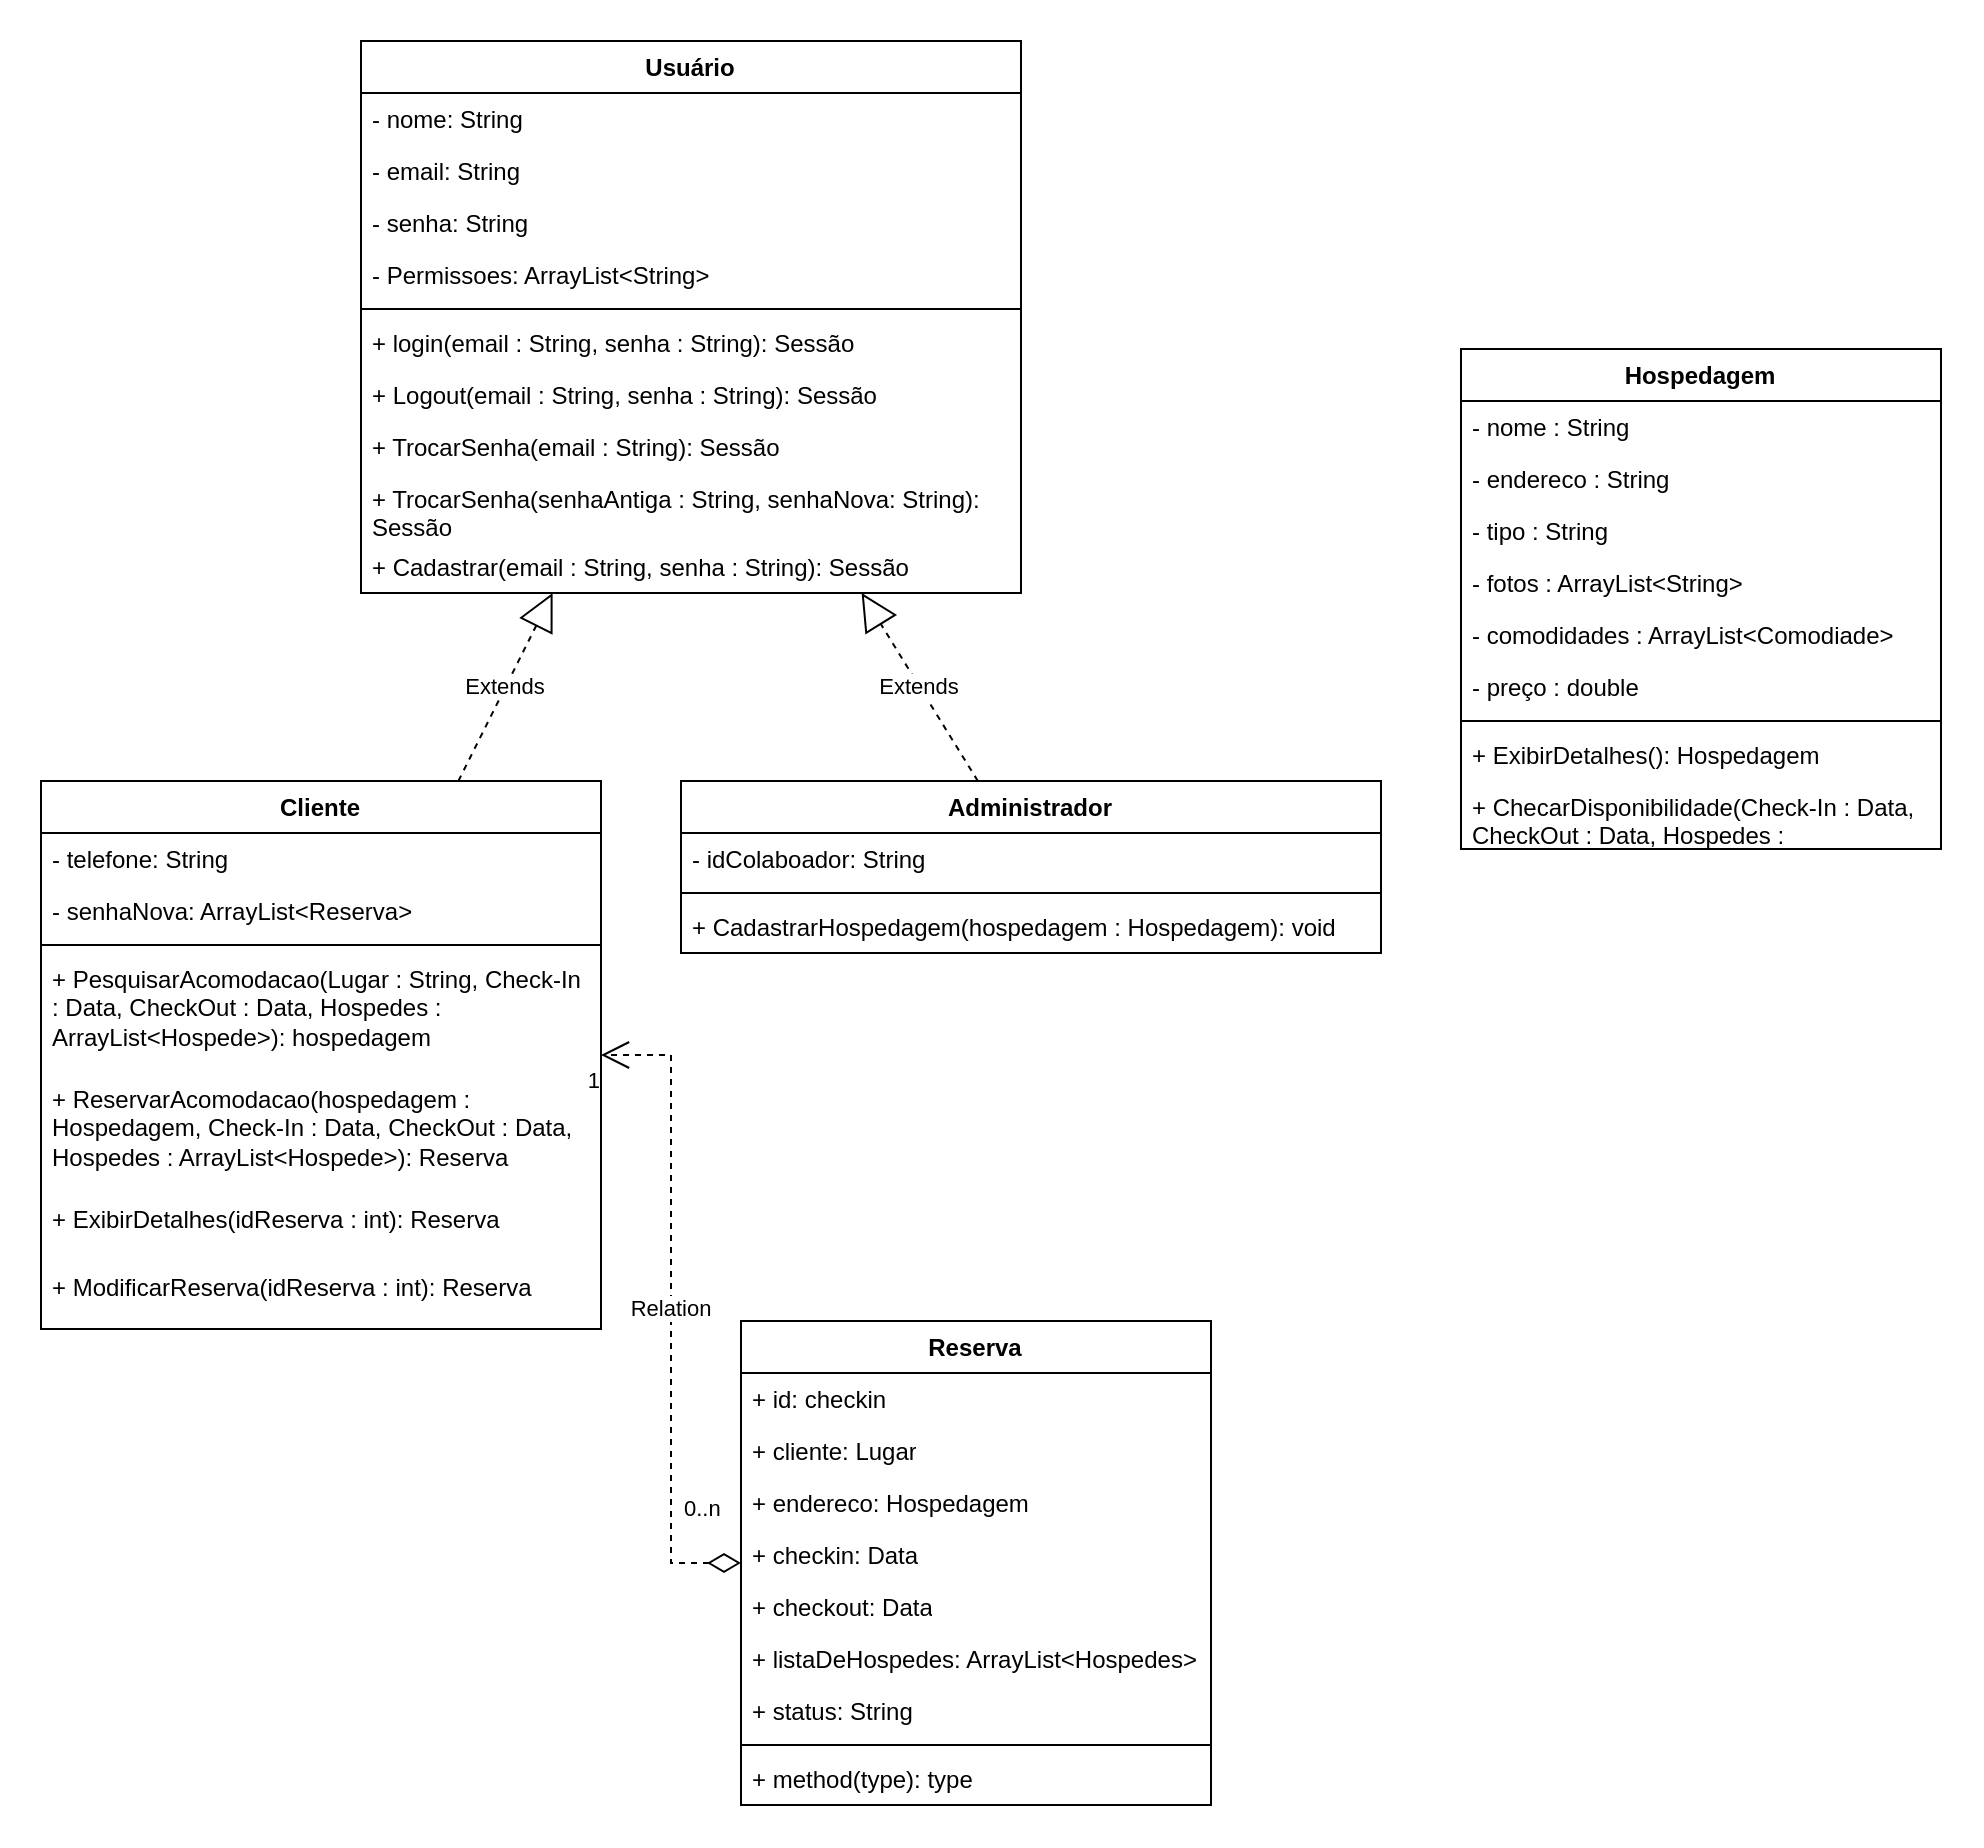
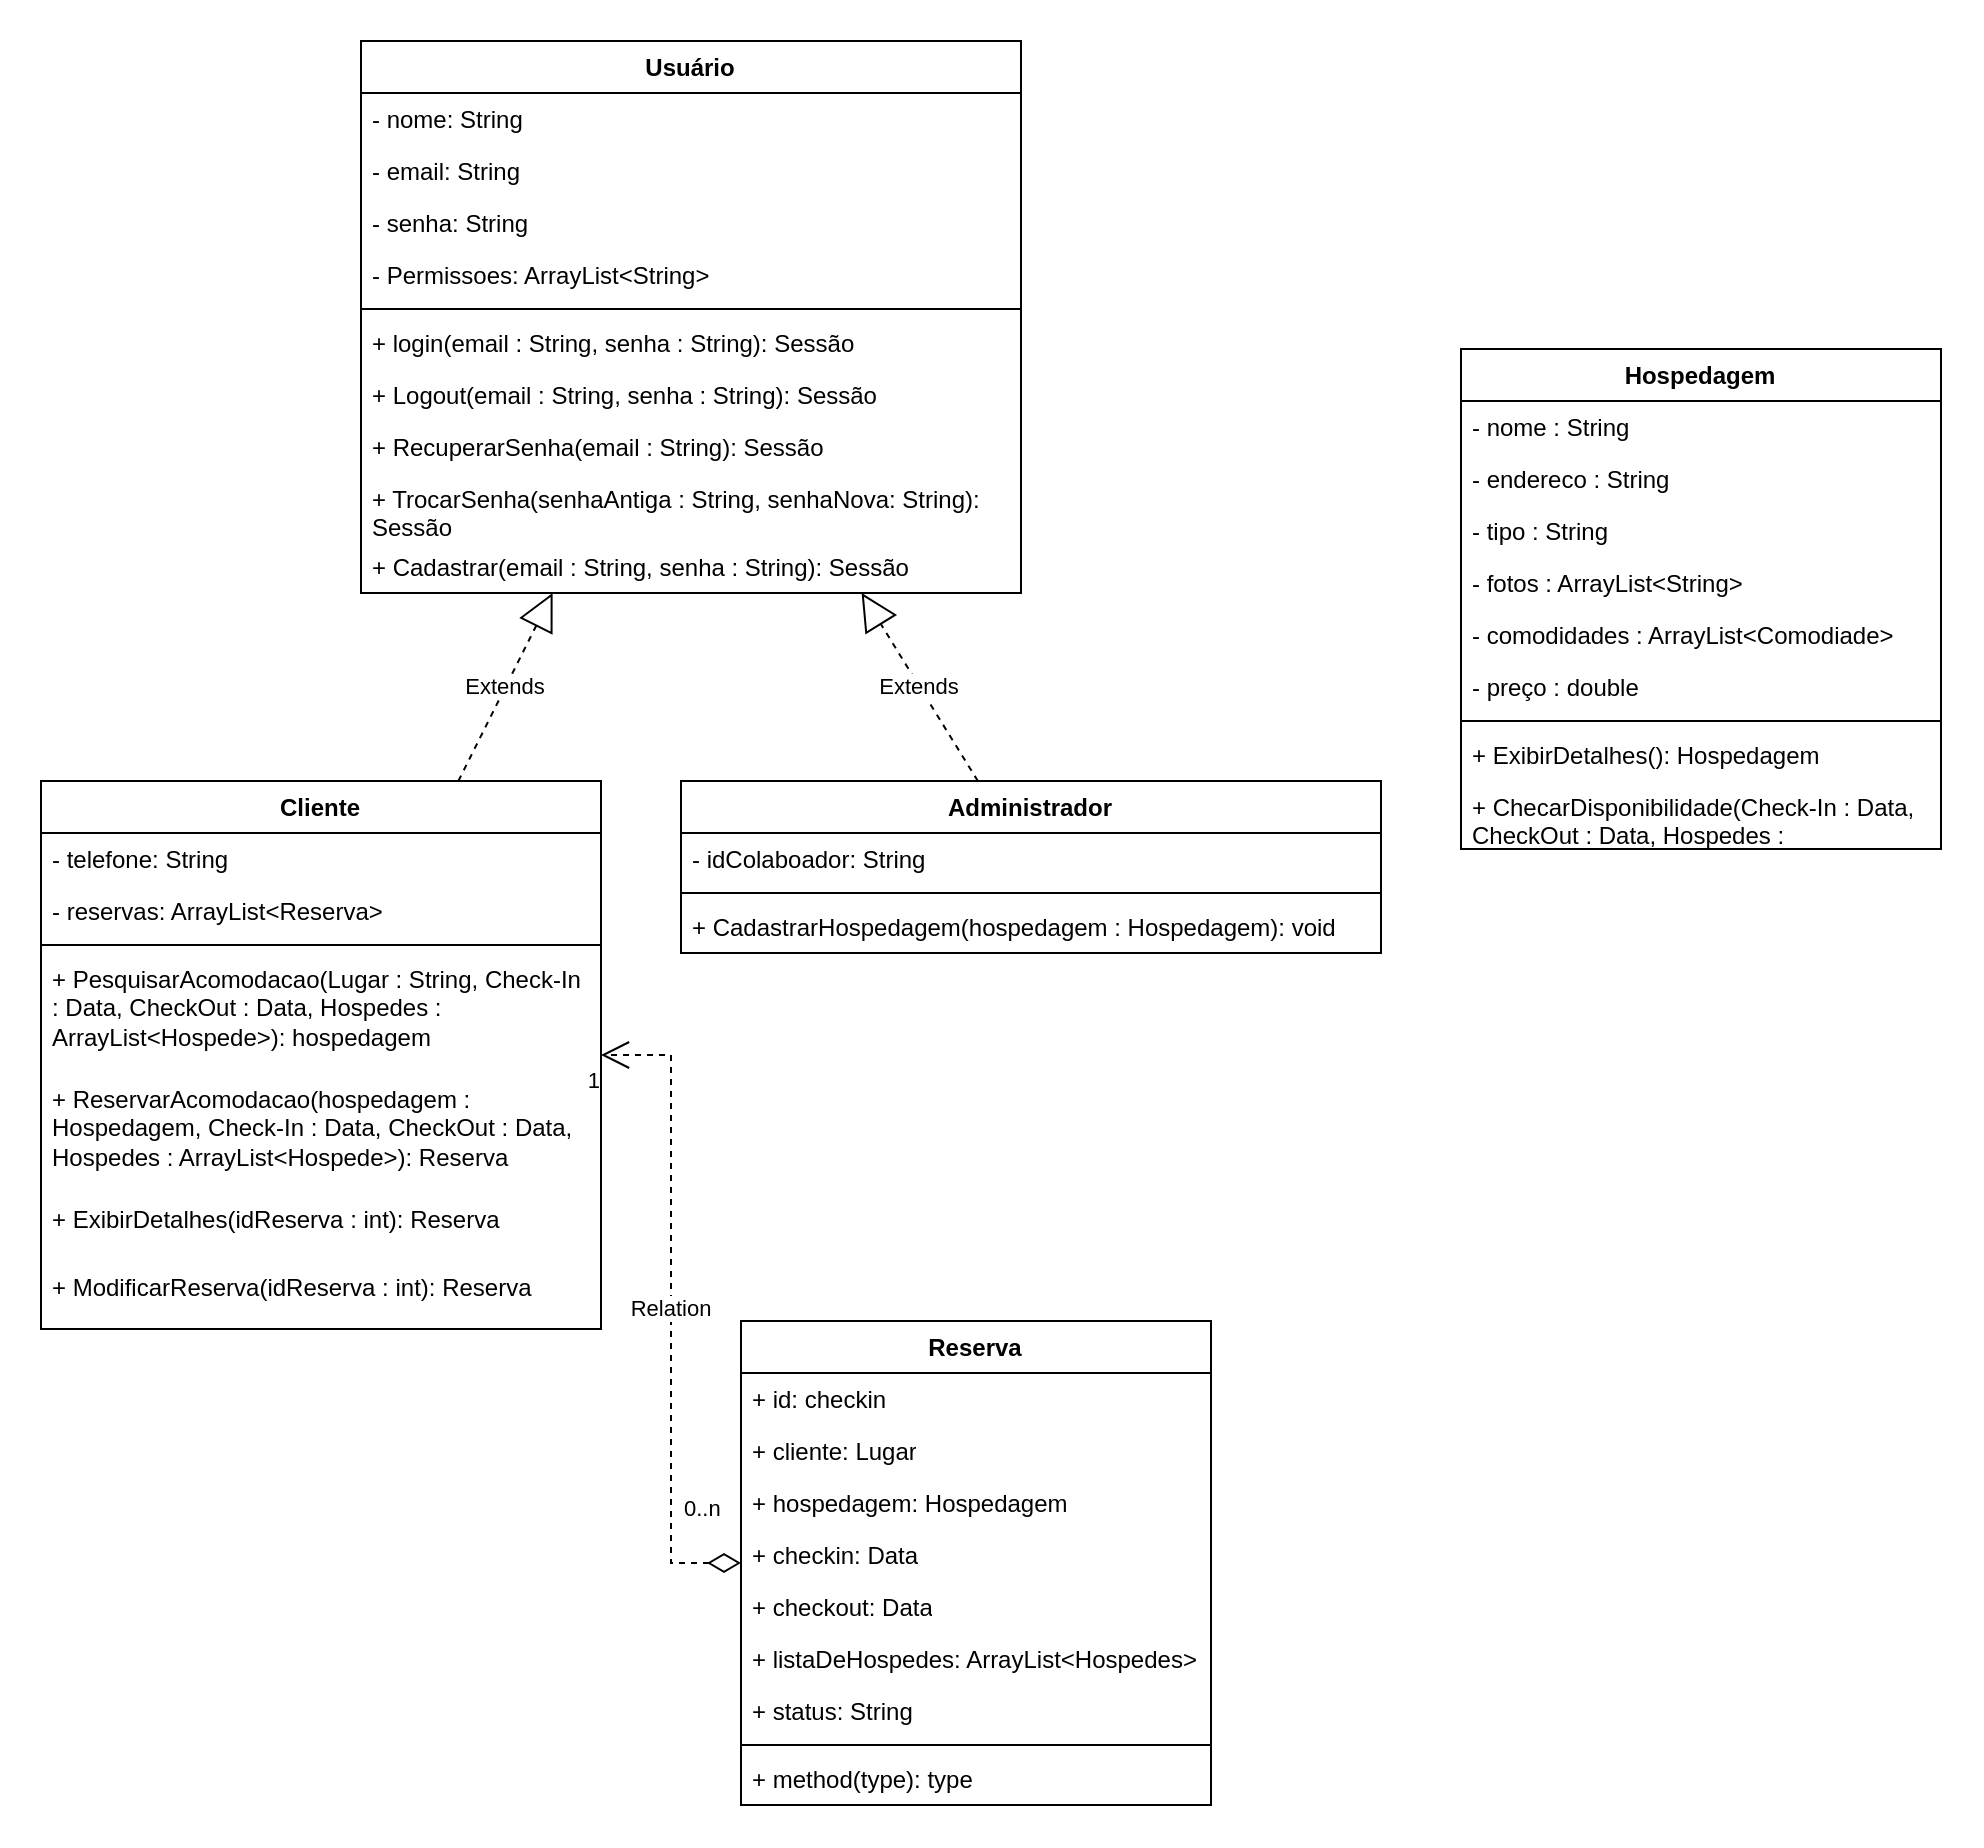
(594, 449) -> (614, 449)
(249, 913) -> (242, 913)
(891, 1505) -> (905, 1505)
